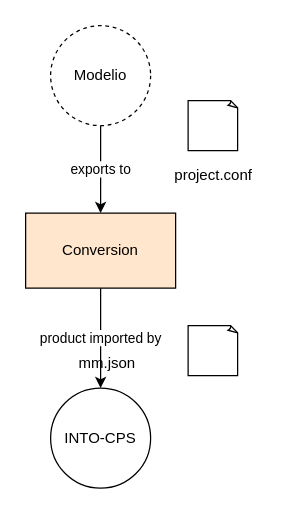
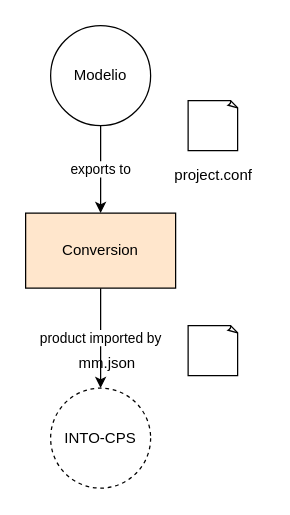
(101, 76) -> (101, 76)
(101, 438) -> (101, 438)
